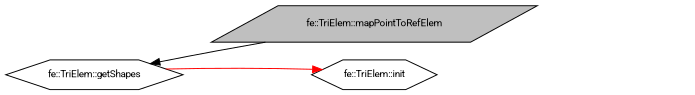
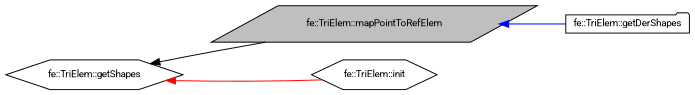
none -> (628, 24)
(239, 68) -> (249, 81)
